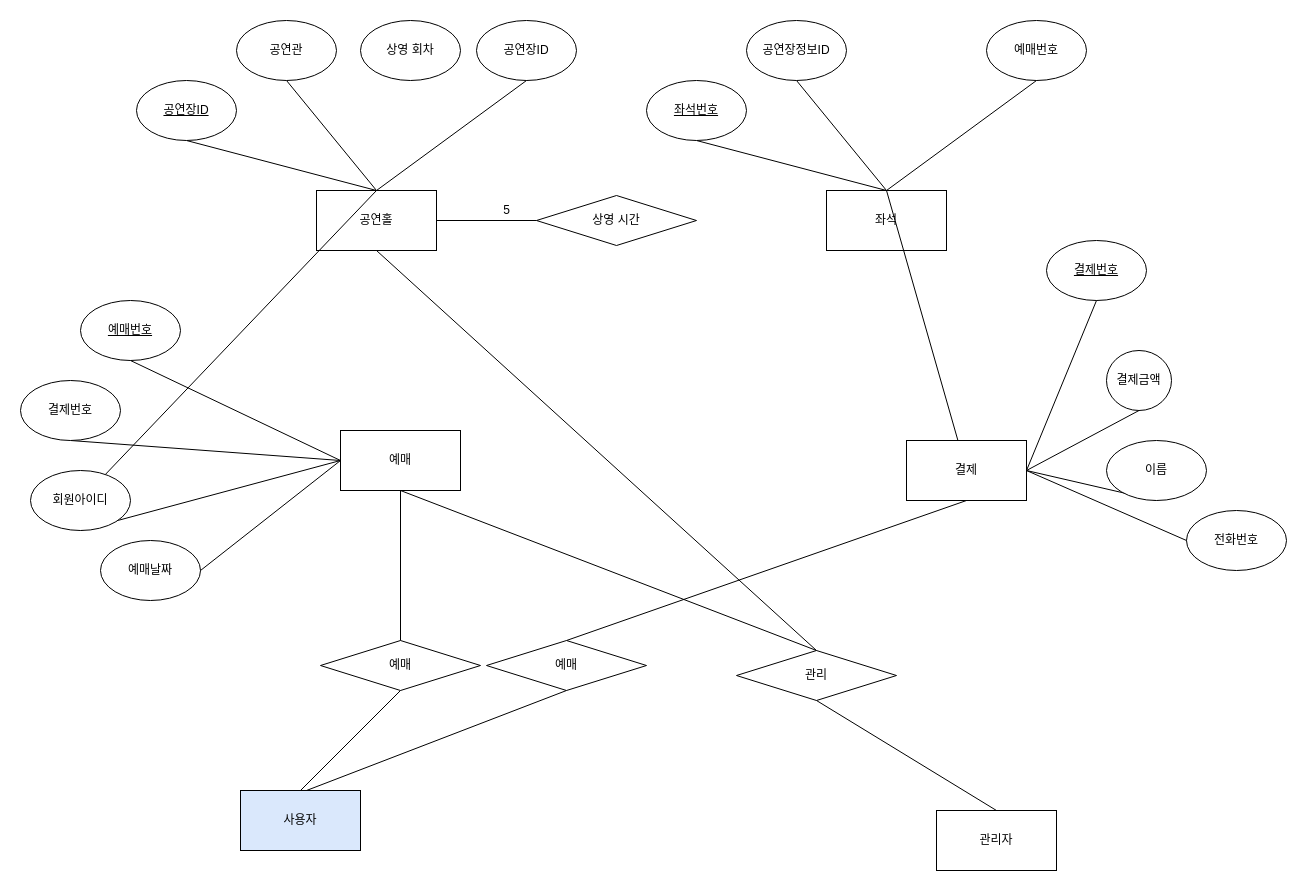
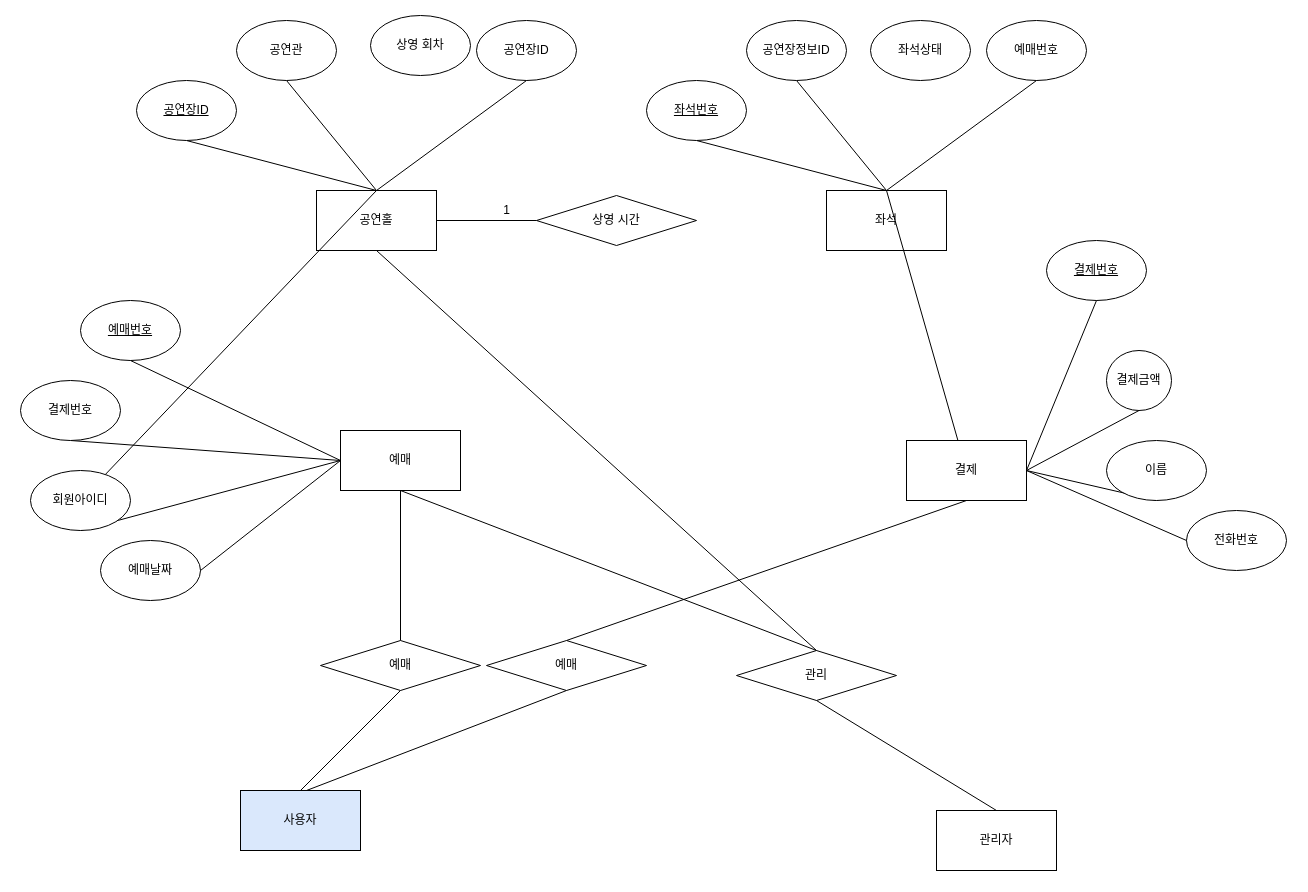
(411, 51) -> (421, 46)
none -> (921, 51)
(507, 211) -> (507, 211)
